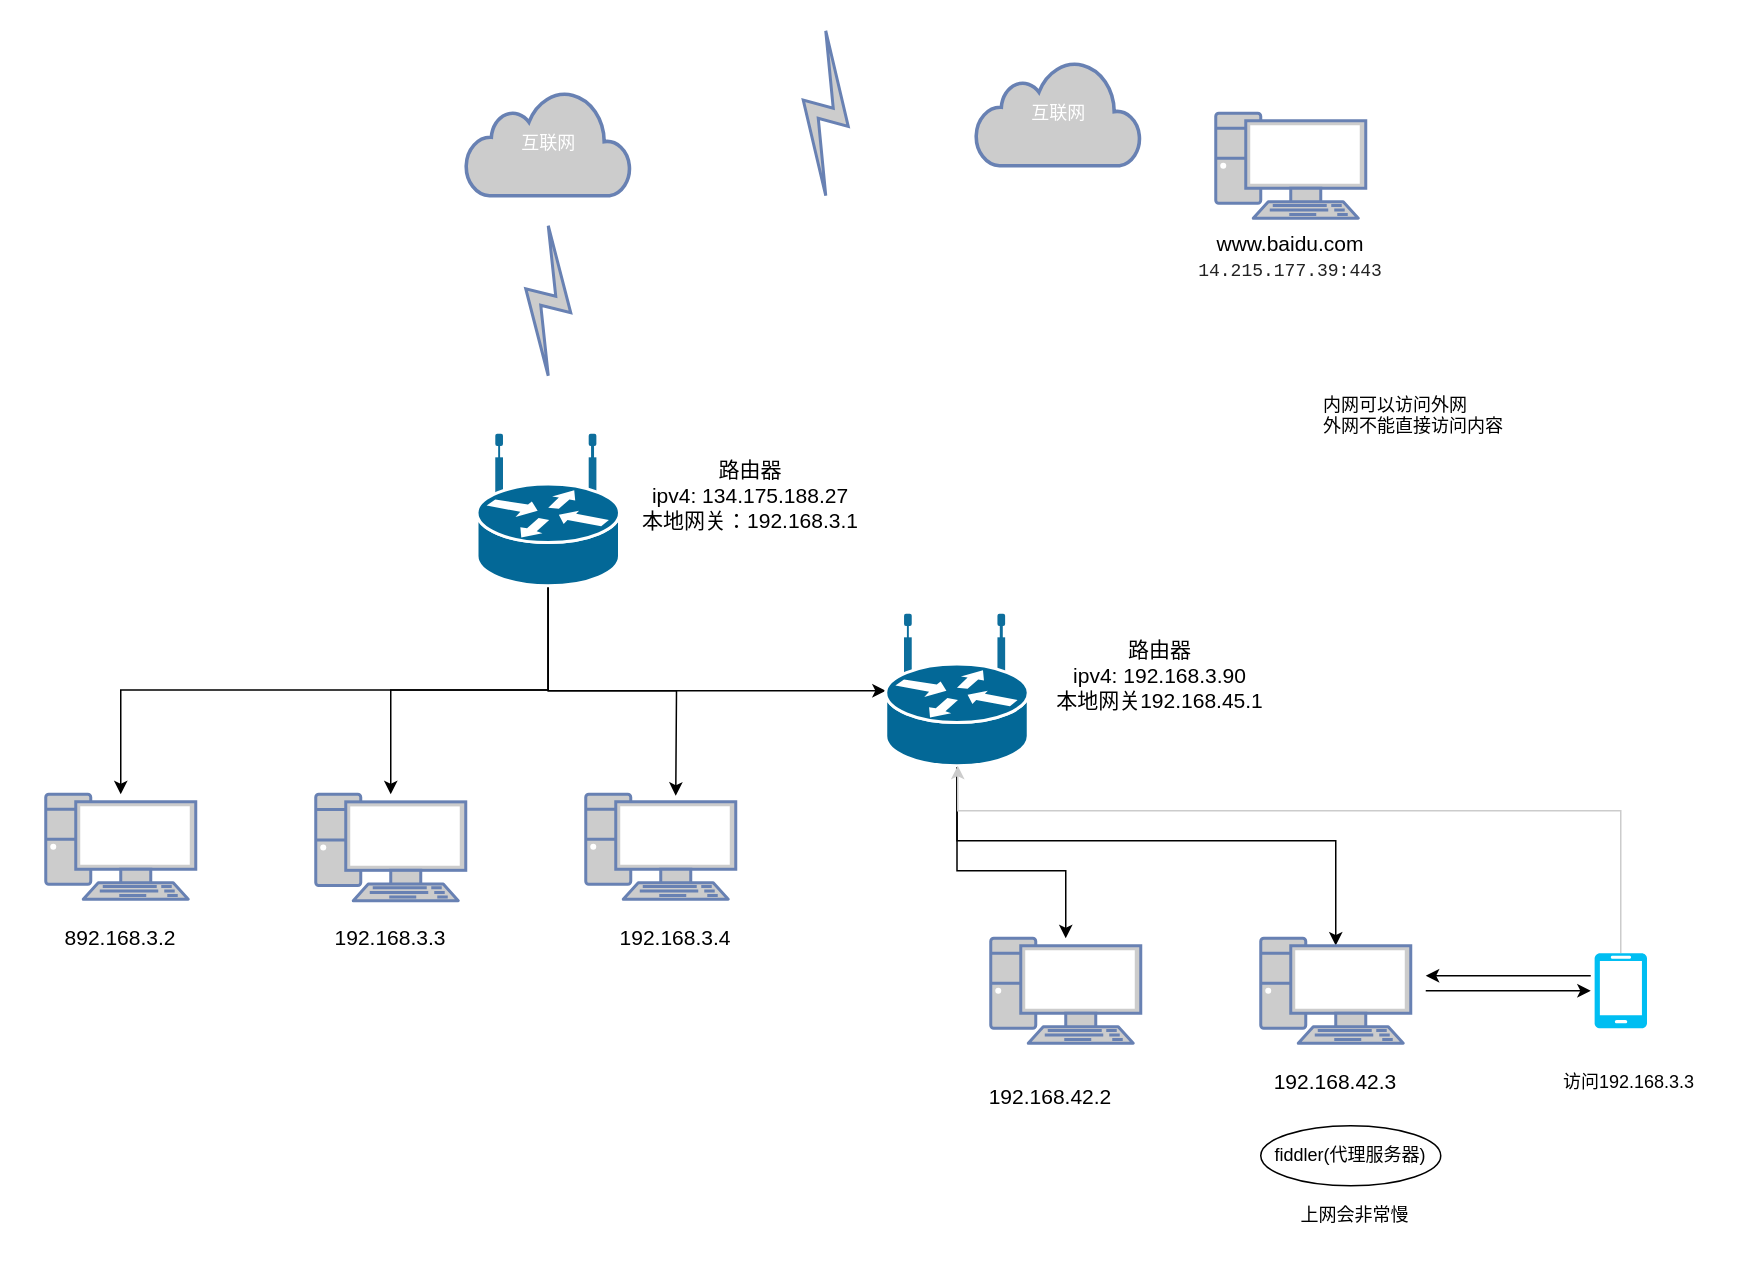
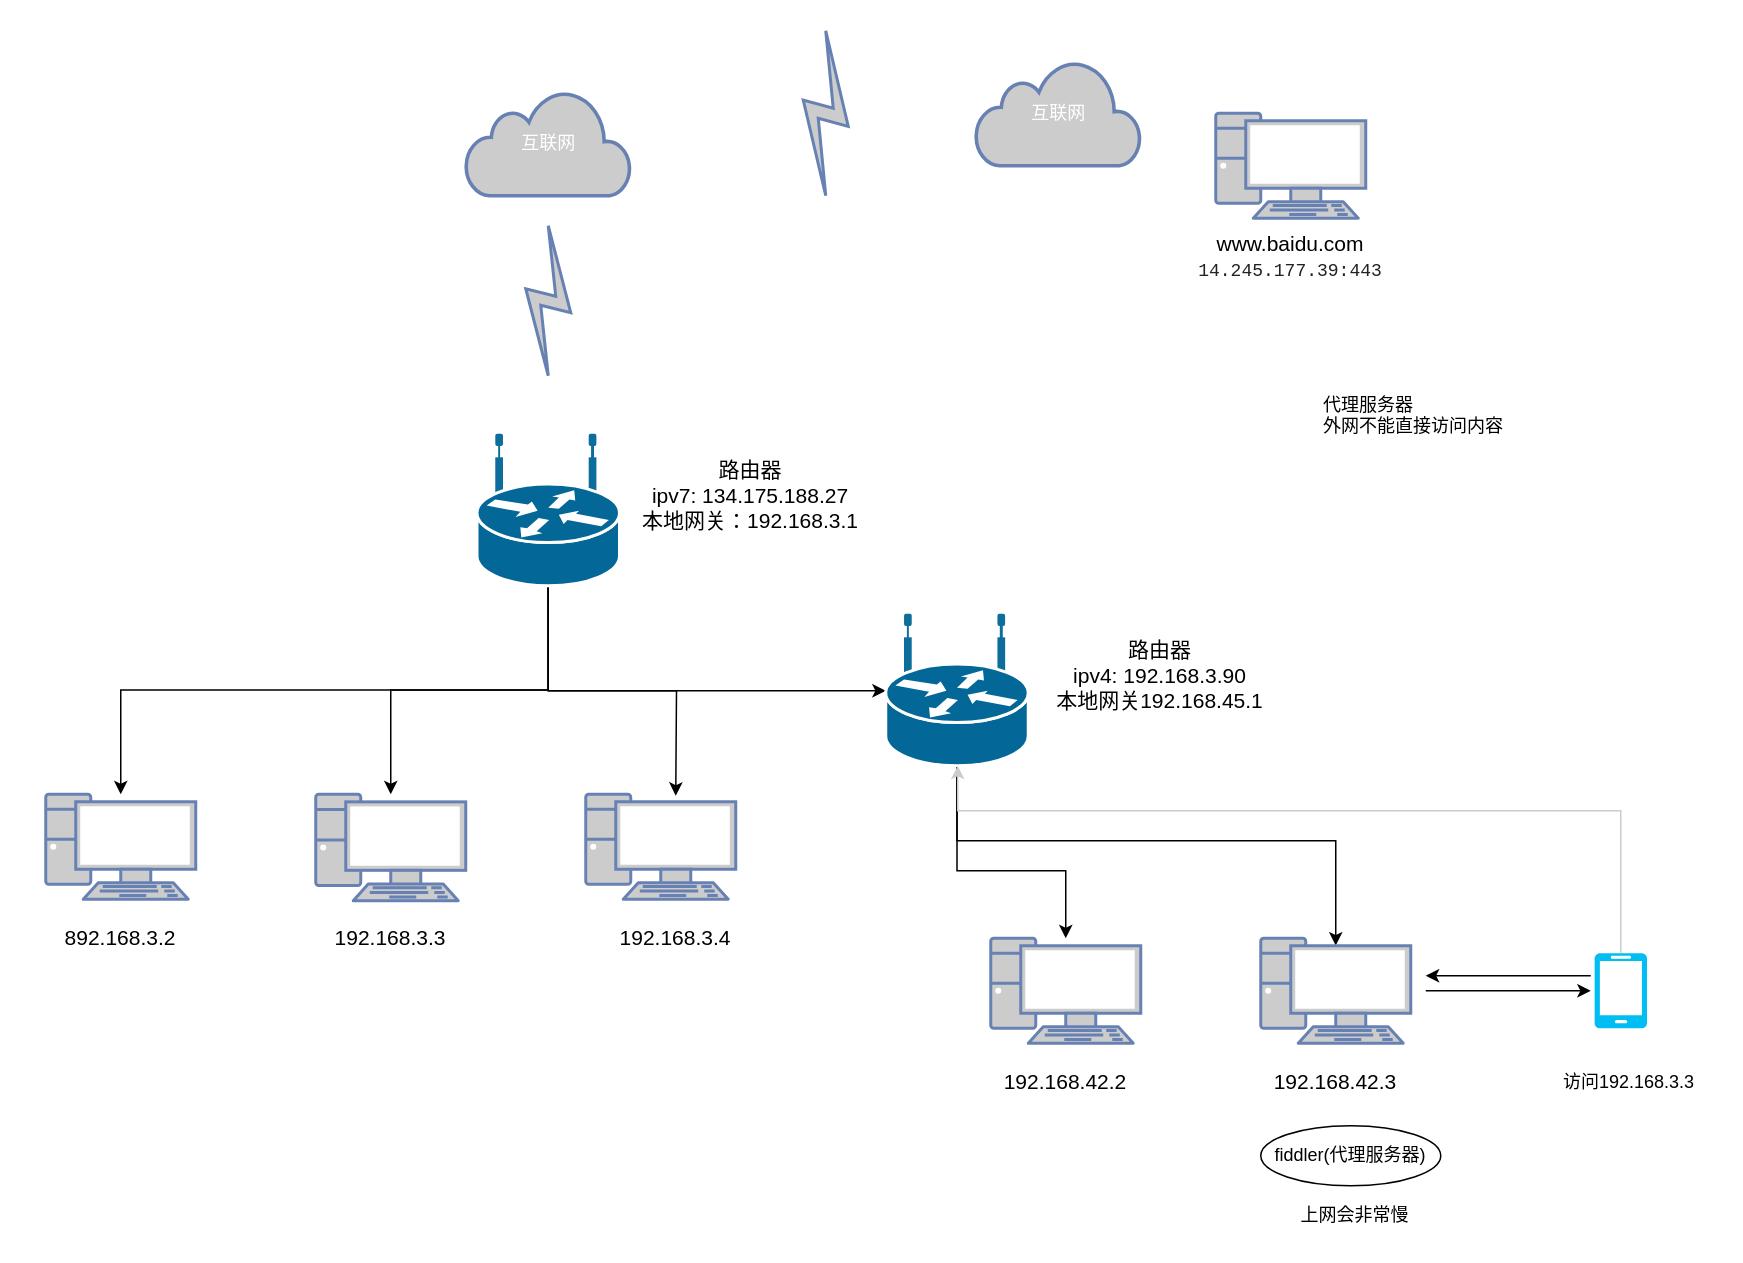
(1291, 257) -> (1291, 257)
(1414, 417) -> (1414, 417)
(751, 496) -> (751, 496)
(1051, 1097) -> (1066, 1082)
